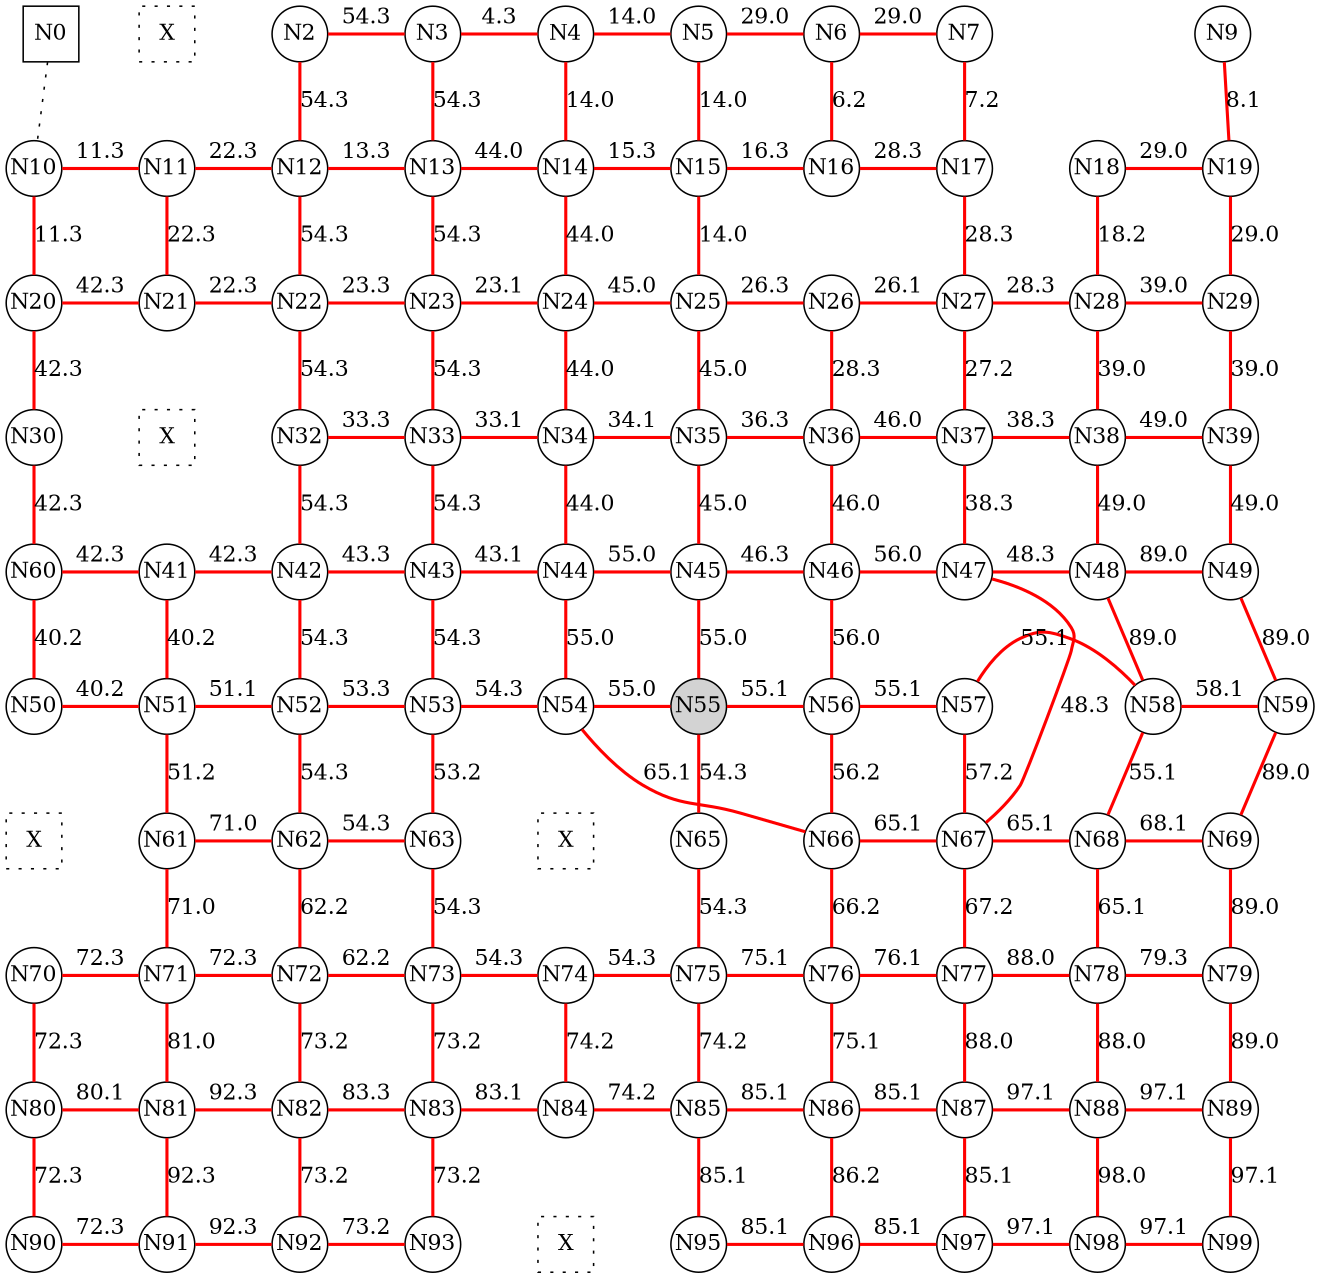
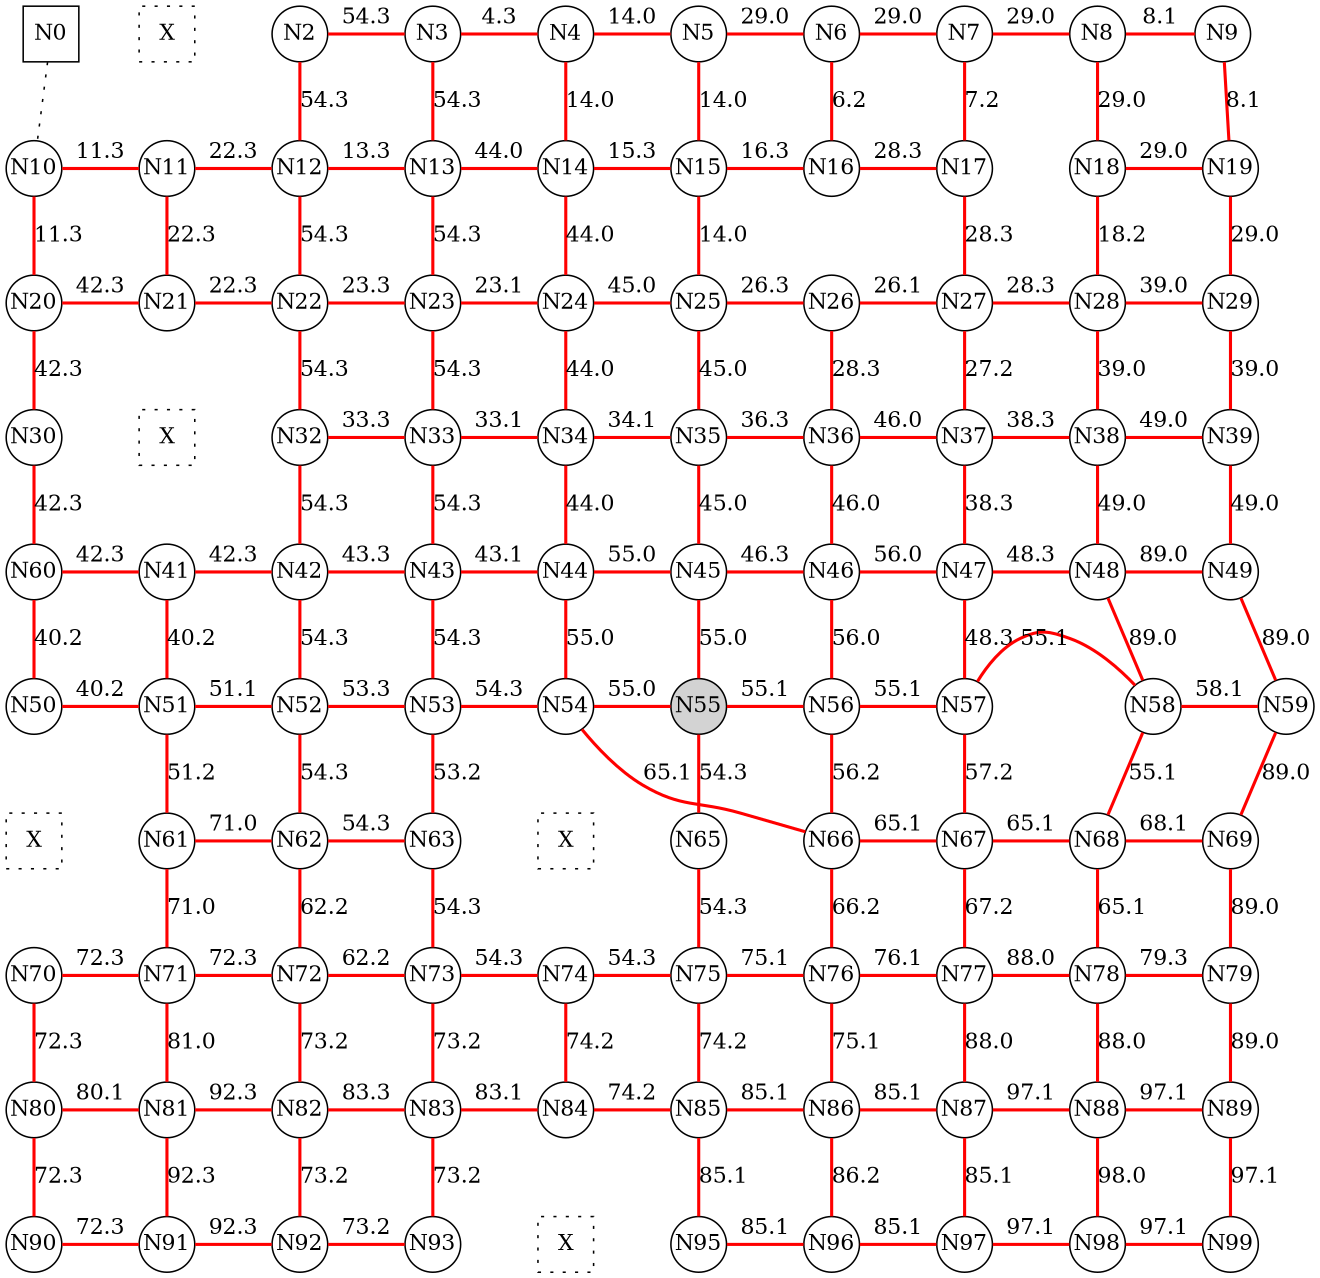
none -> (1098, 34)
(1059, 686) -> (965, 639)
